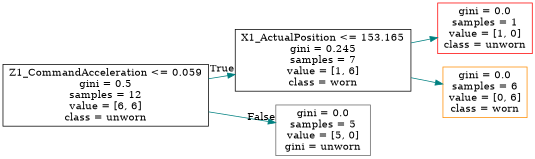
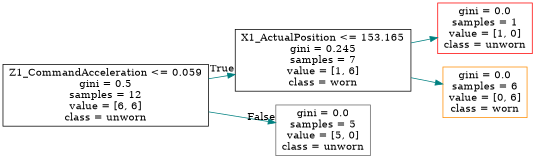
(323, 130) -> (323, 130)
